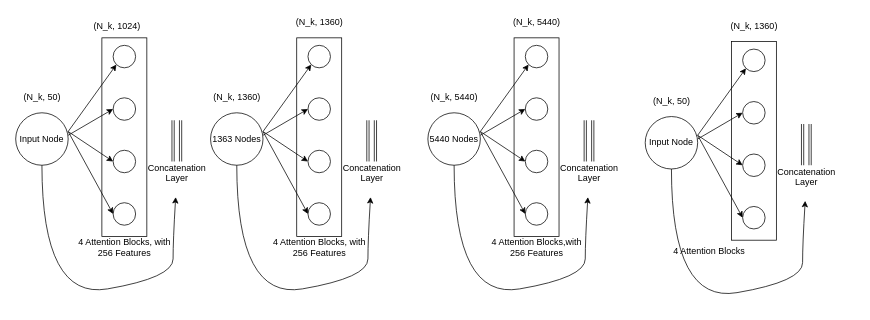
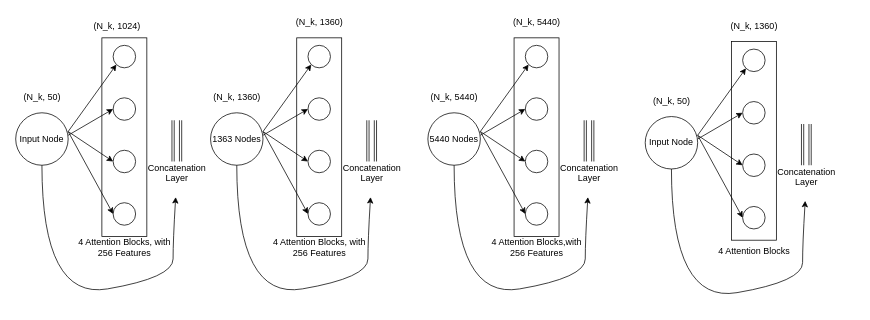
(709, 252) -> (754, 252)
